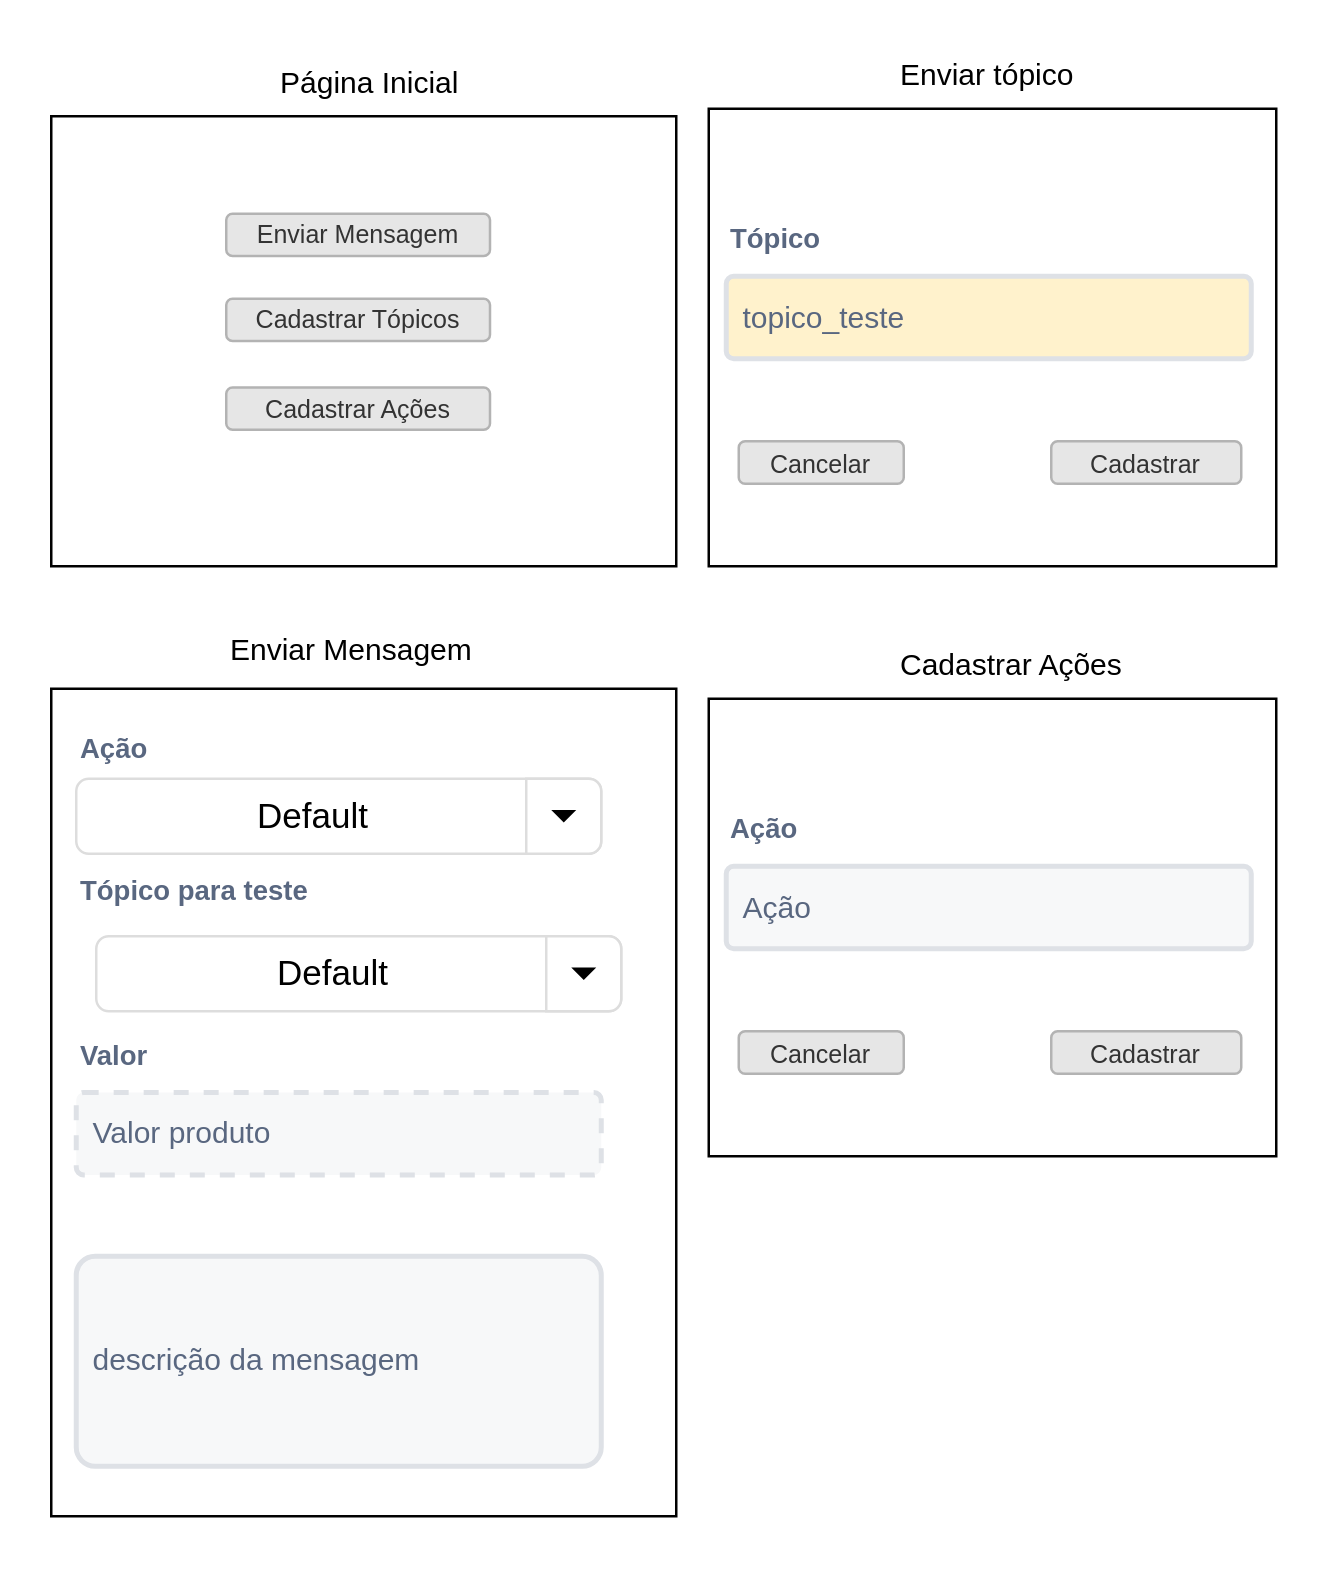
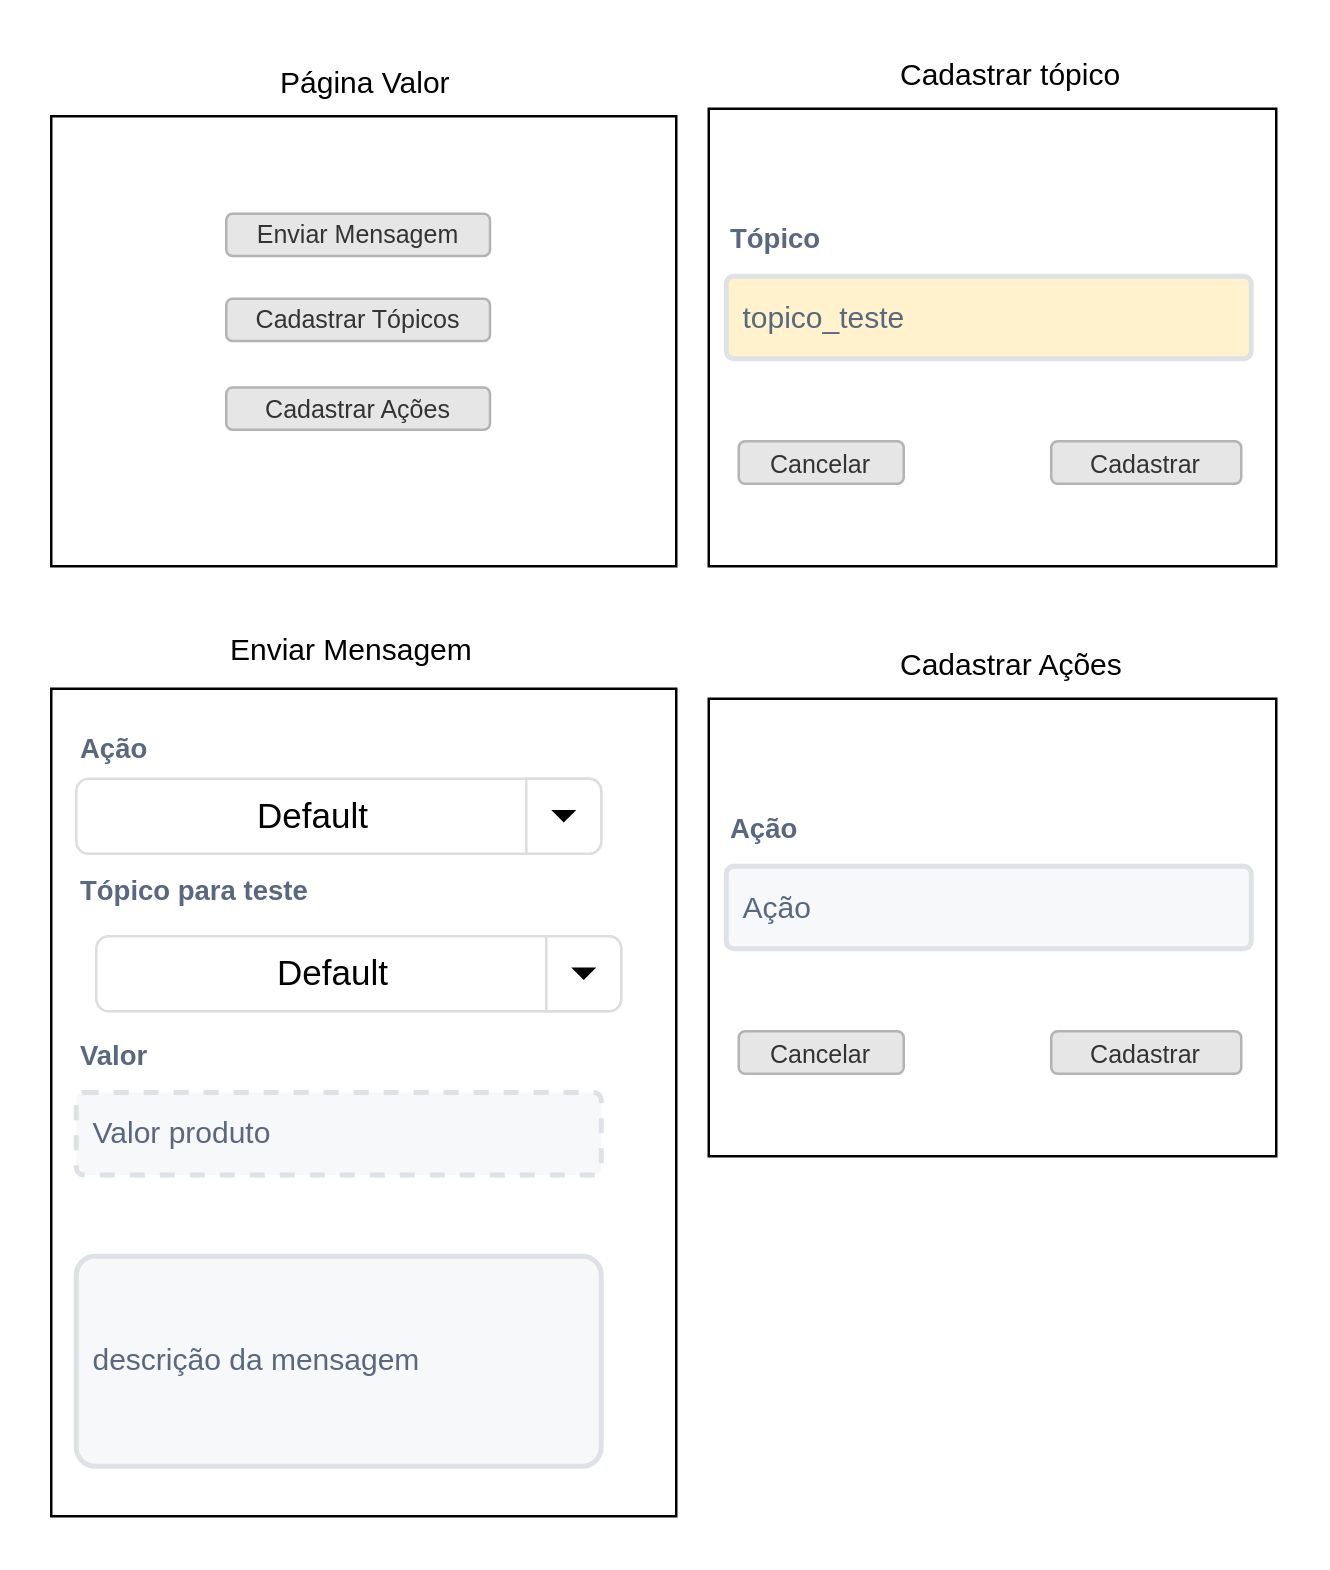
(999, 77) -> (1028, 77)
(379, 84) -> (370, 84)
